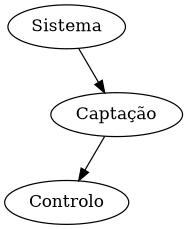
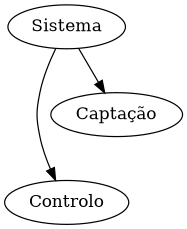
(95, 153) -> (37, 108)
